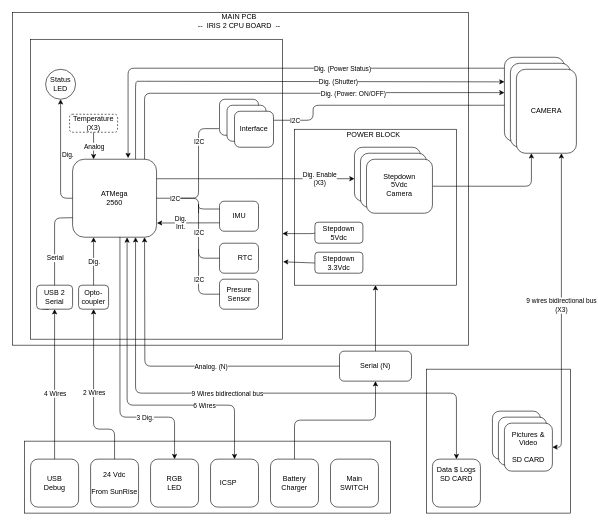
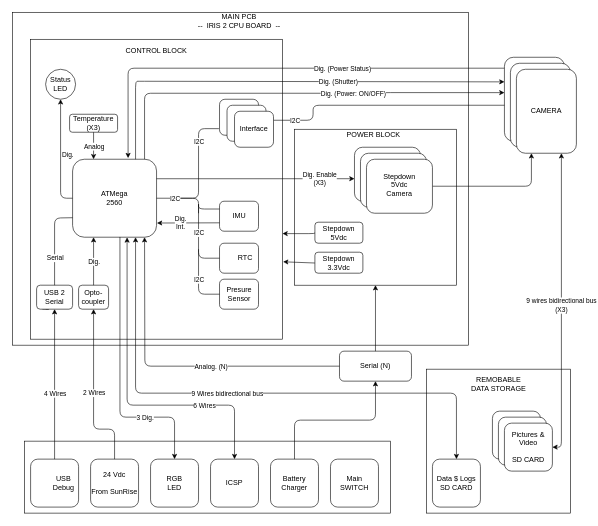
none -> (156, 51)
(93, 123) -> (93, 123)
none -> (498, 384)
(456, 474) -> (456, 483)
(54, 483) -> (63, 483)
(228, 483) -> (234, 483)
